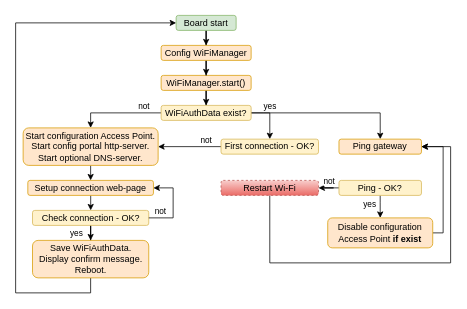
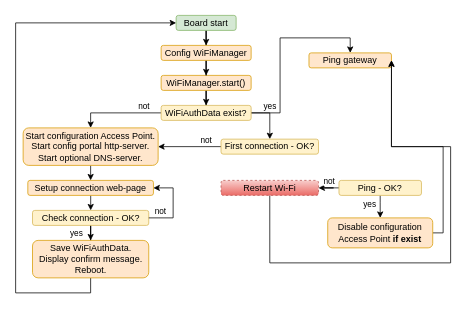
(380, 147) -> (350, 60)
